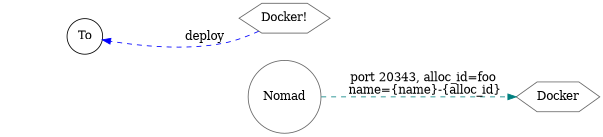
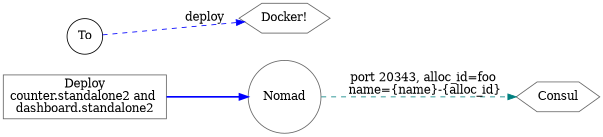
(186, 47) -> (169, 29)
none -> (85, 97)
(558, 97) -> (558, 97)
